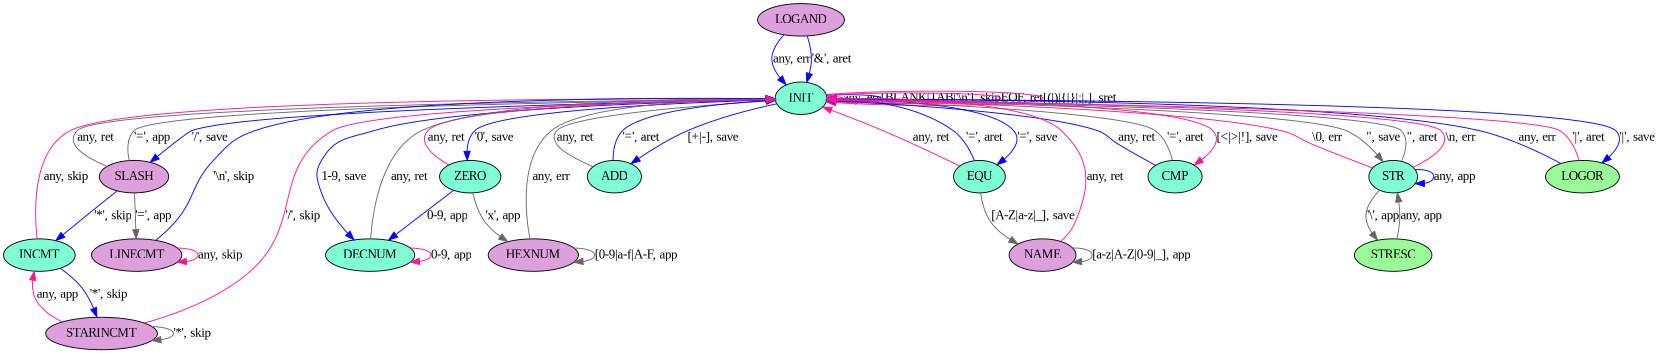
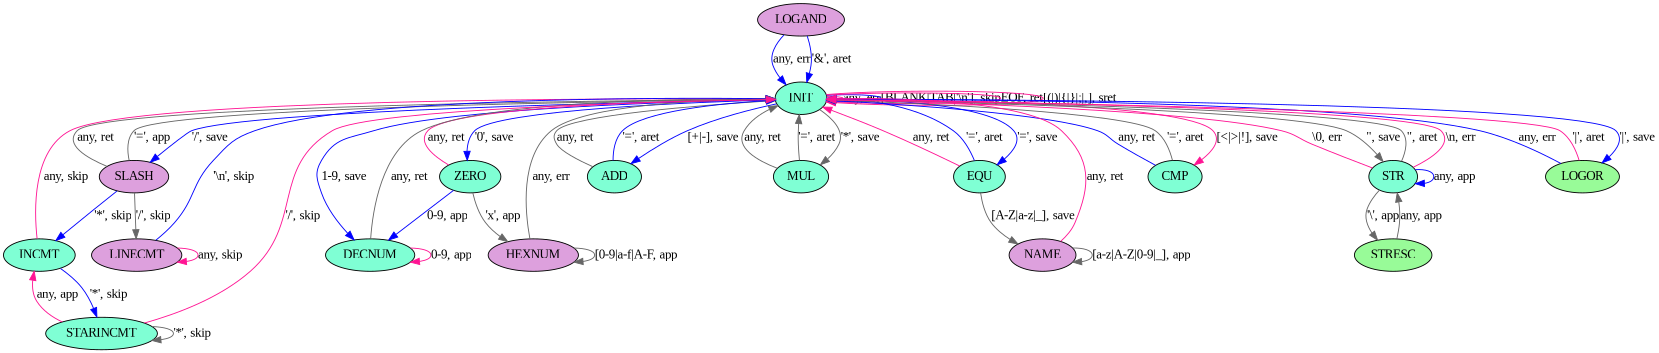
none -> (801, 177)
(153, 216) -> (153, 216)
(102, 334) -> (102, 334)
